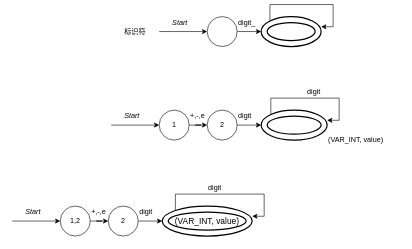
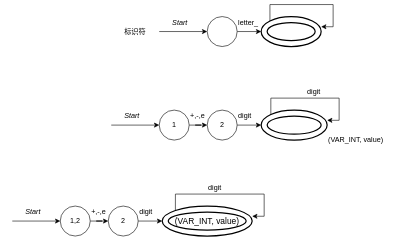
(249, 23) -> (252, 23)
